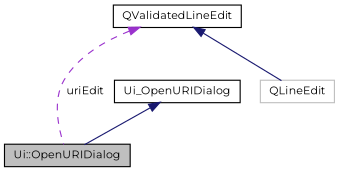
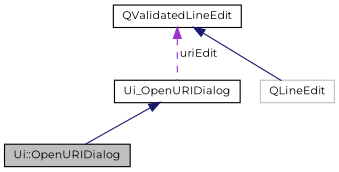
(69, 73) -> (177, 60)
